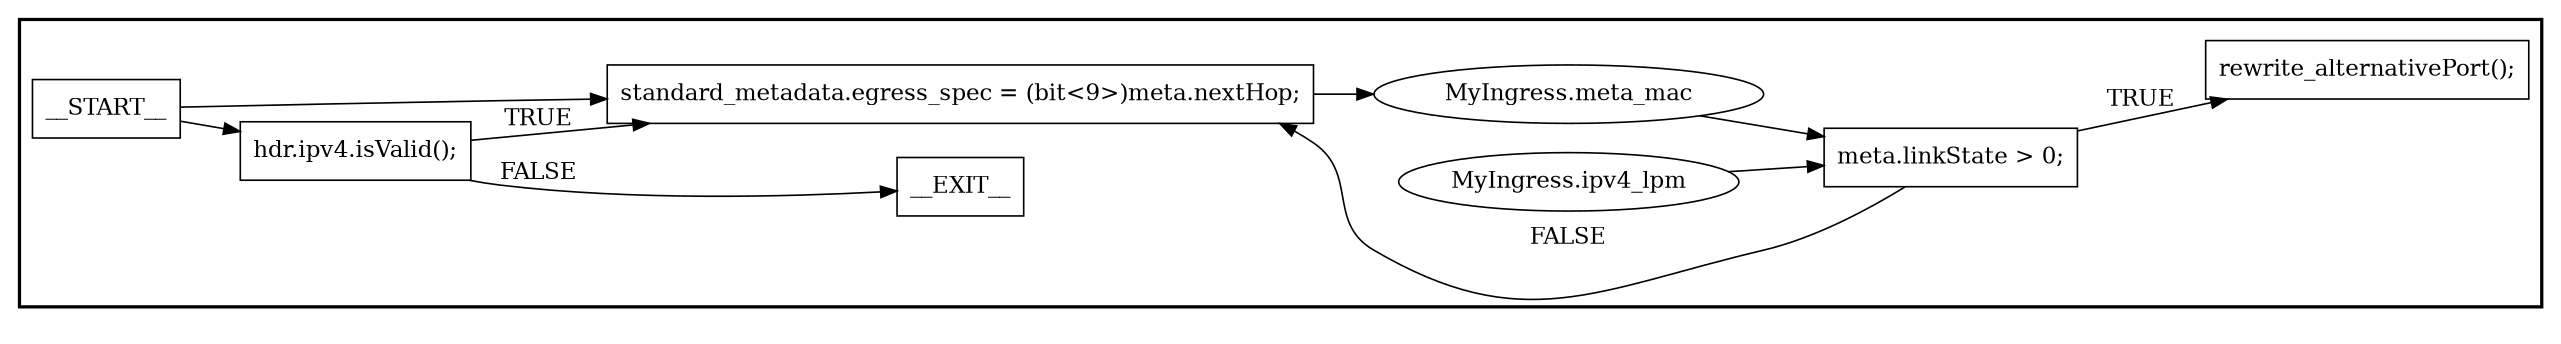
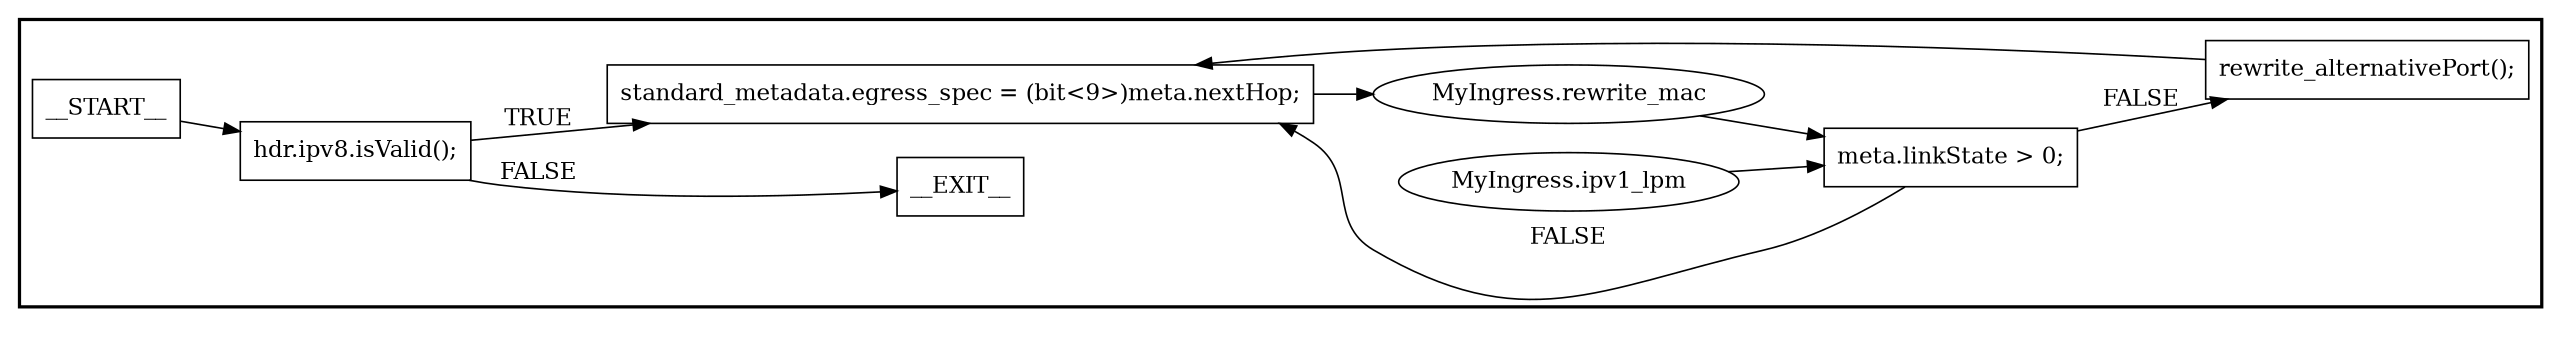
(1569, 94) -> (1569, 94)
(2142, 100) -> (2142, 100)
(385, 103) -> (1708, 44)
(356, 151) -> (356, 151)
(1569, 182) -> (1569, 182)
